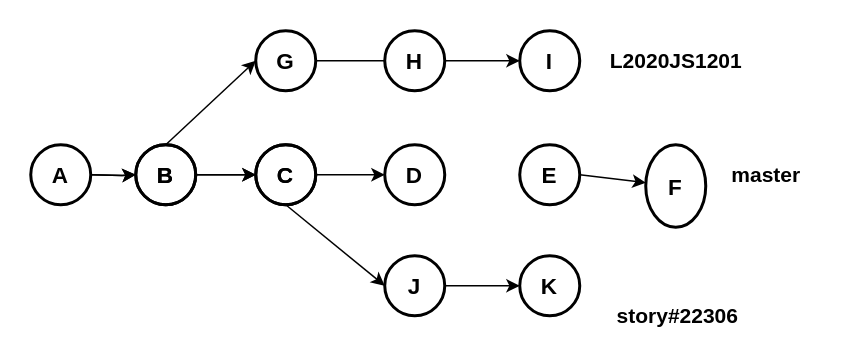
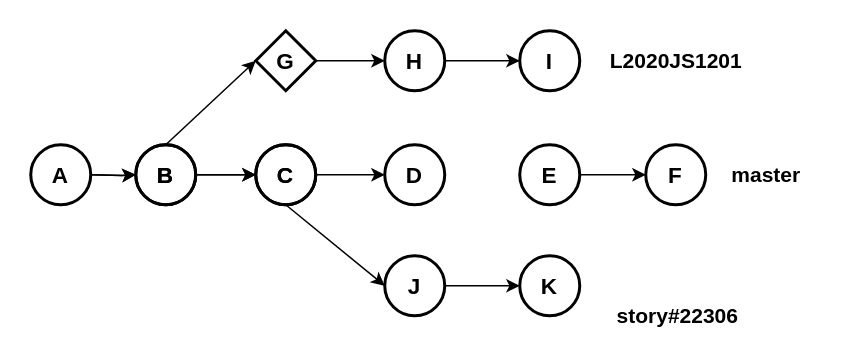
(286, 61) -> (286, 61)
(377, 61) -> (373, 61)
(676, 186) -> (676, 175)
